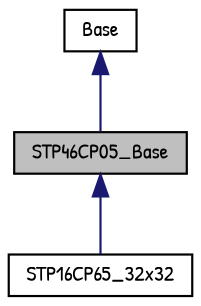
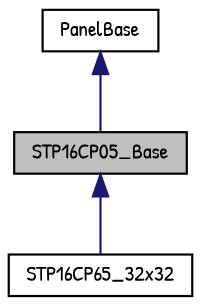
(100, 31) -> (100, 31)
(100, 153) -> (100, 153)
